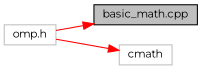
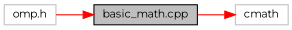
(82, 44) -> (211, 15)
